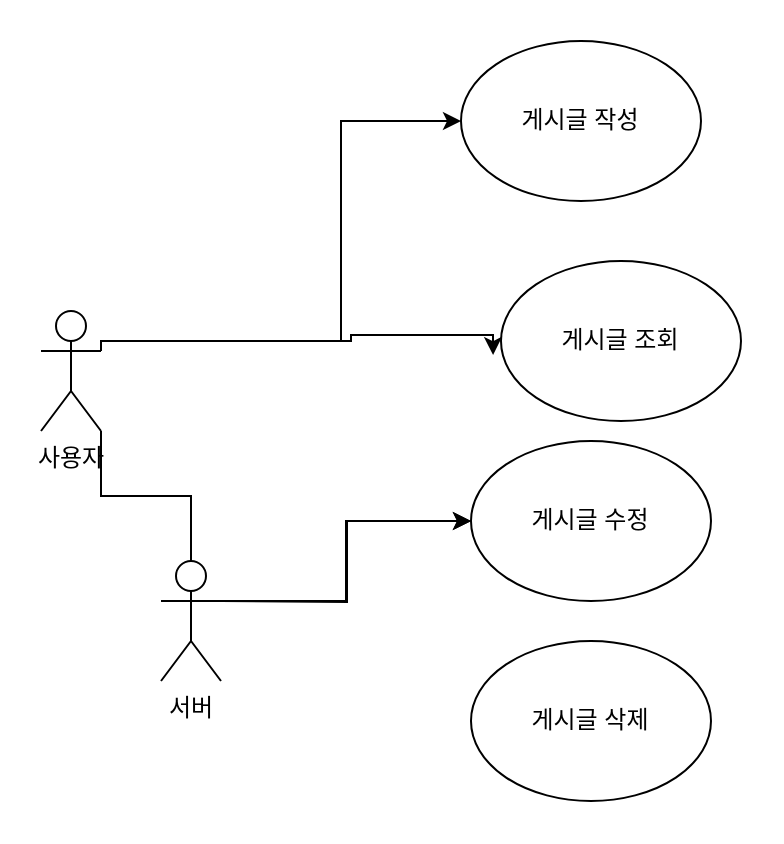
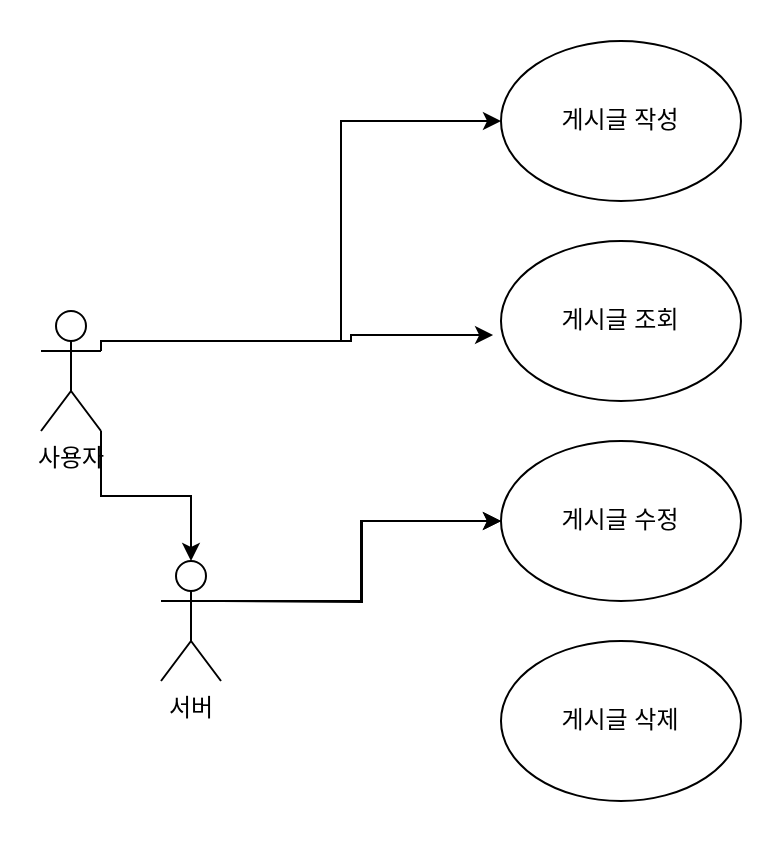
(581, 121) -> (621, 121)
(621, 341) -> (621, 321)
(591, 521) -> (621, 521)
(191, 551) -> (191, 546)
(591, 721) -> (621, 721)
